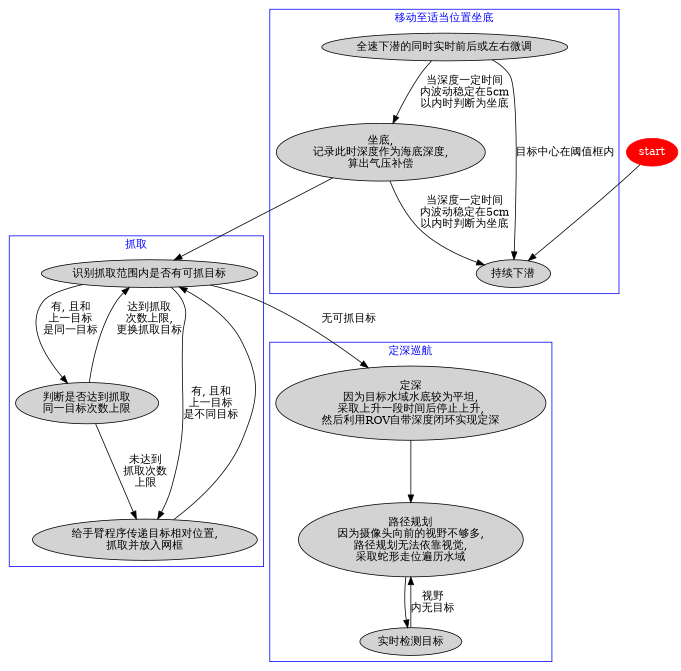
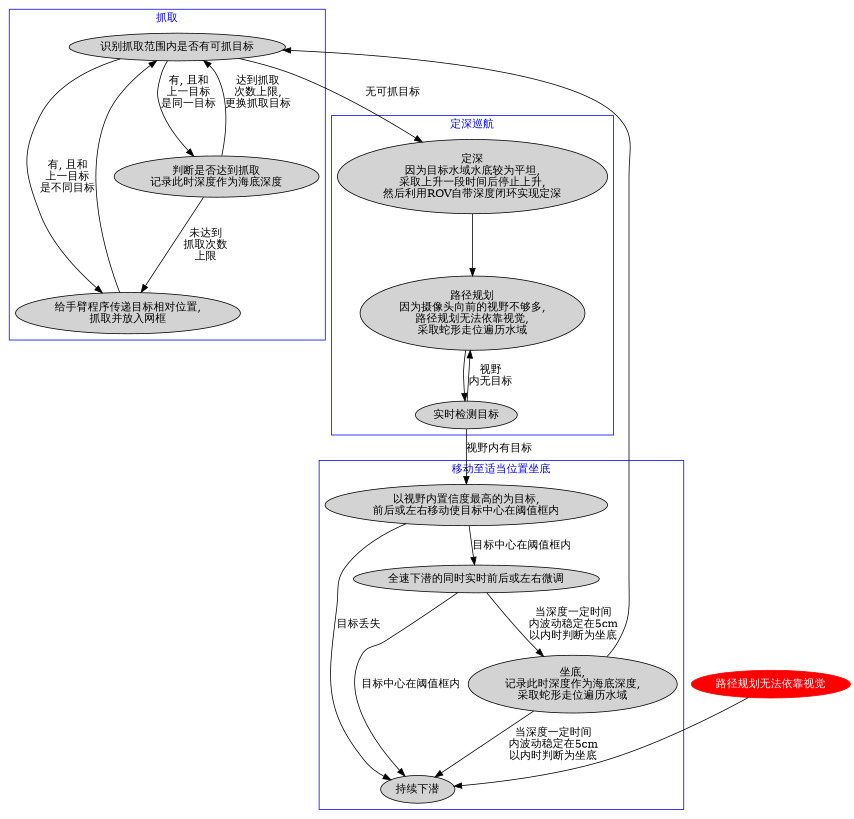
(381, 152) -> (573, 684)
(652, 152) -> (771, 684)
(87, 403) -> (217, 177)
none -> (466, 505)
